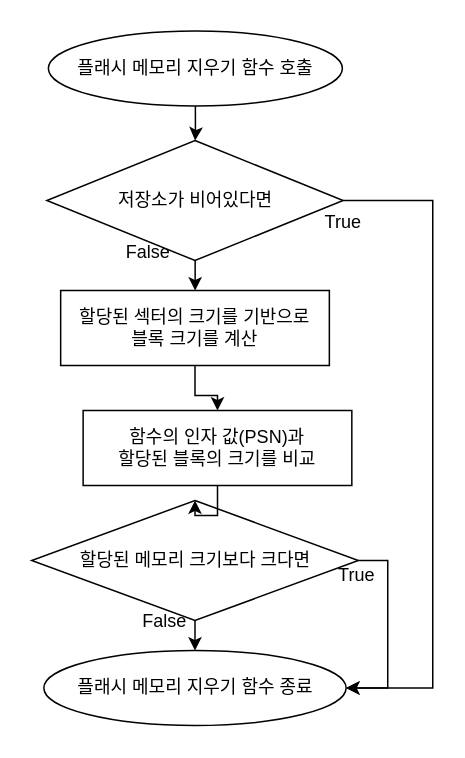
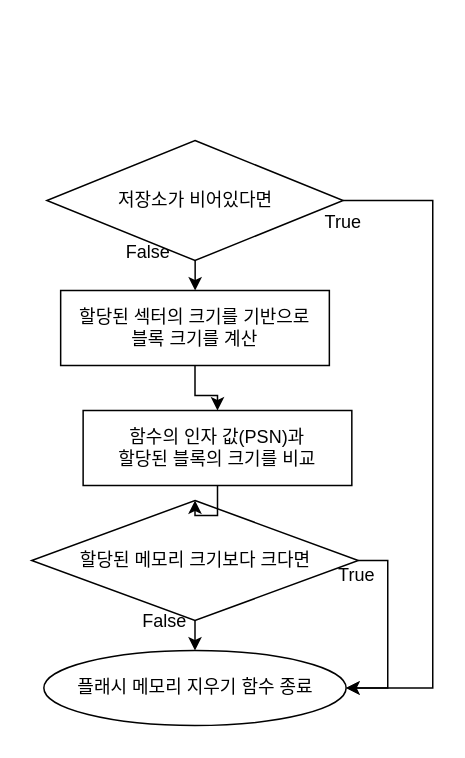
(195, 68) -> none
(195, 123) -> none
